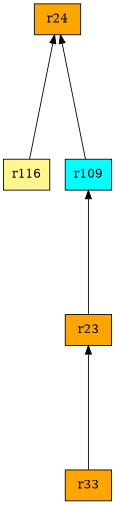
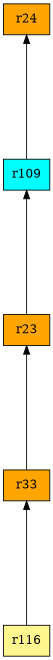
(41, 101) -> (27, 567)
